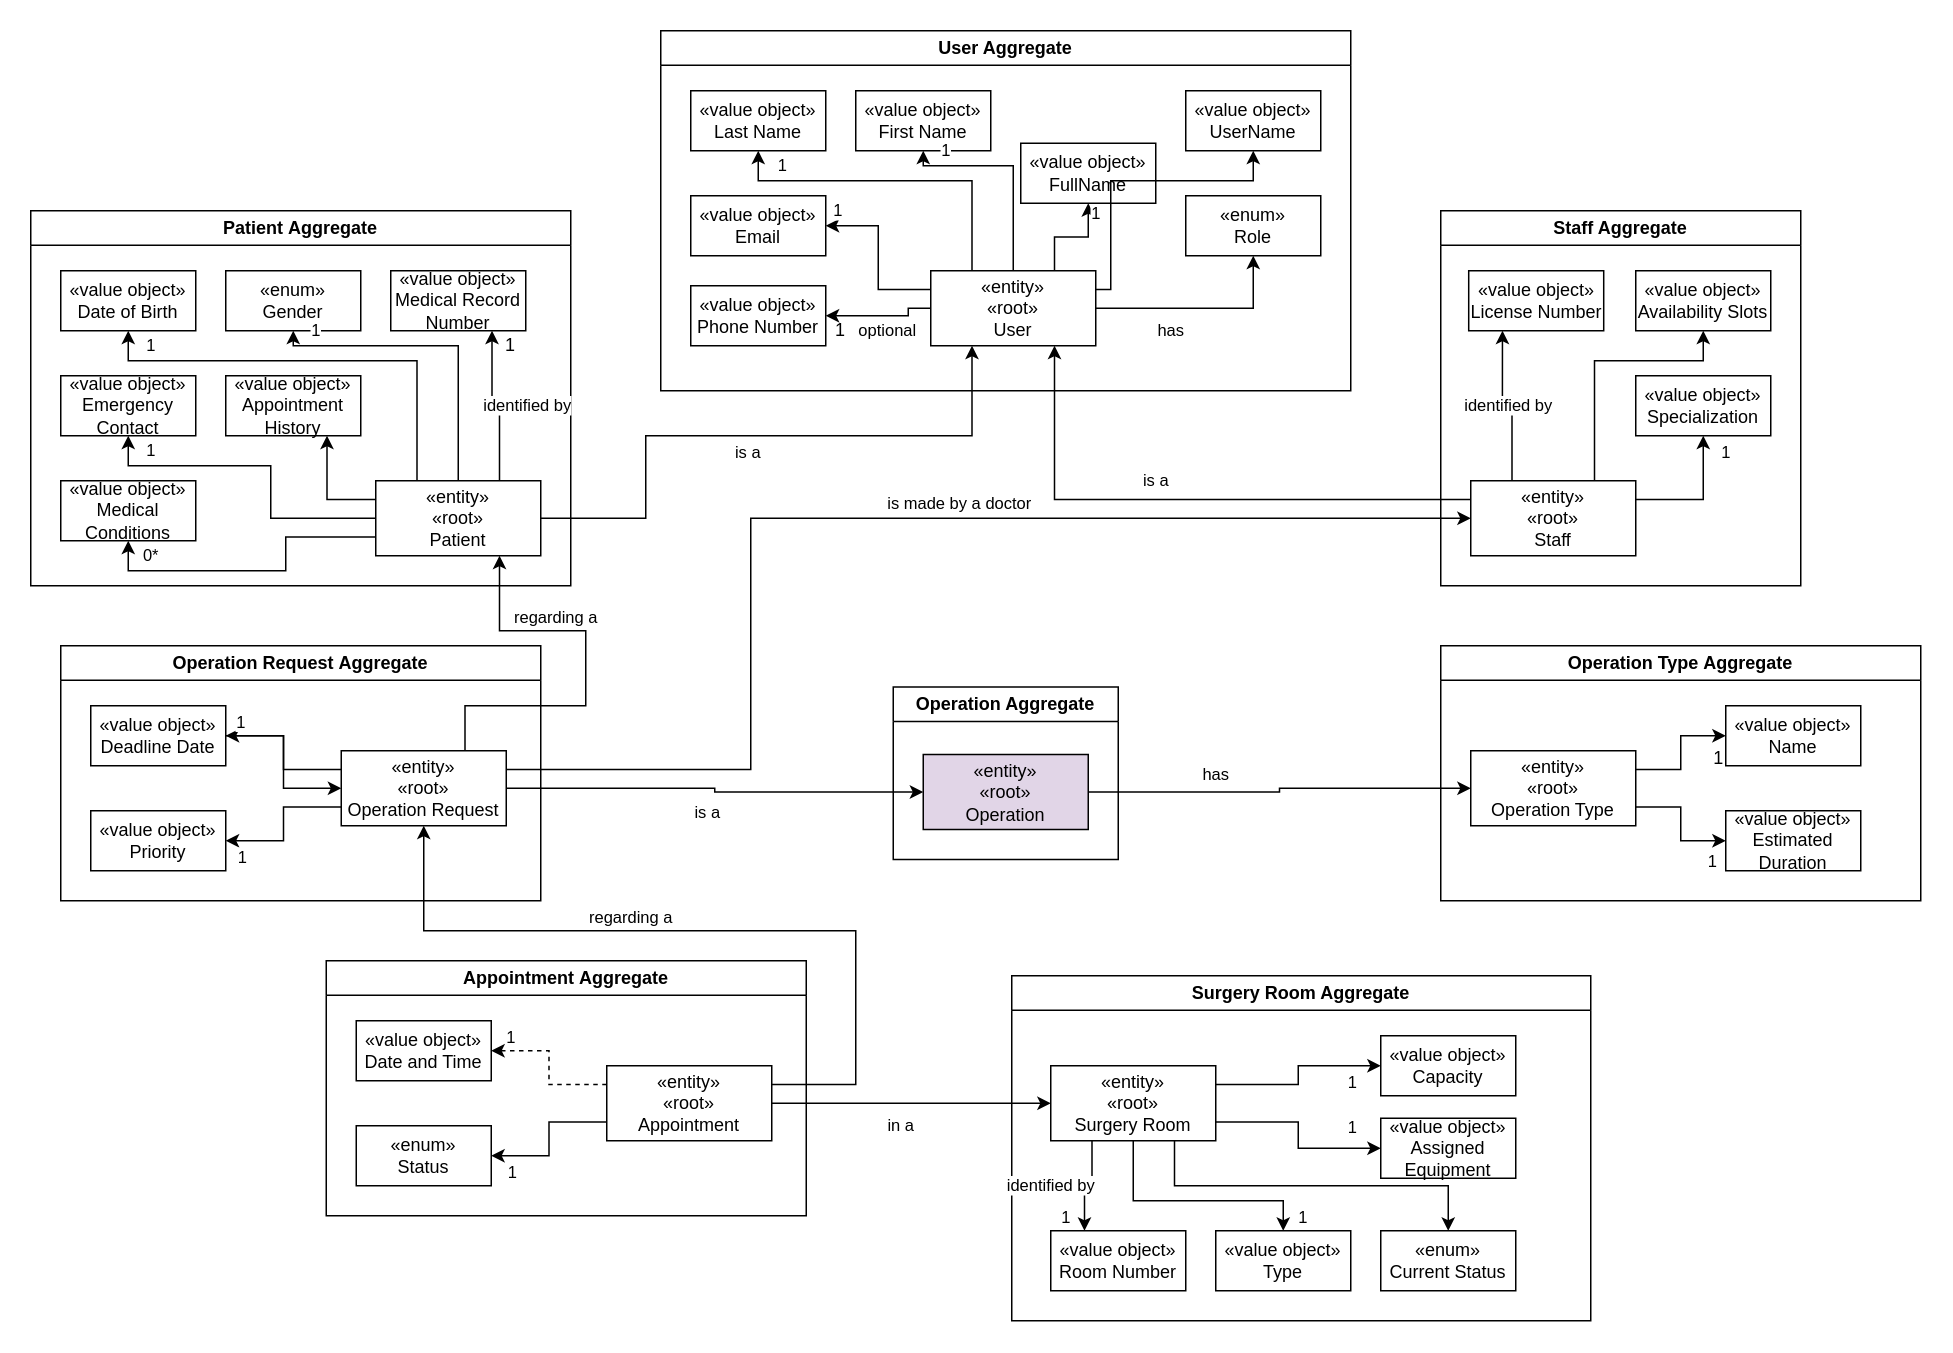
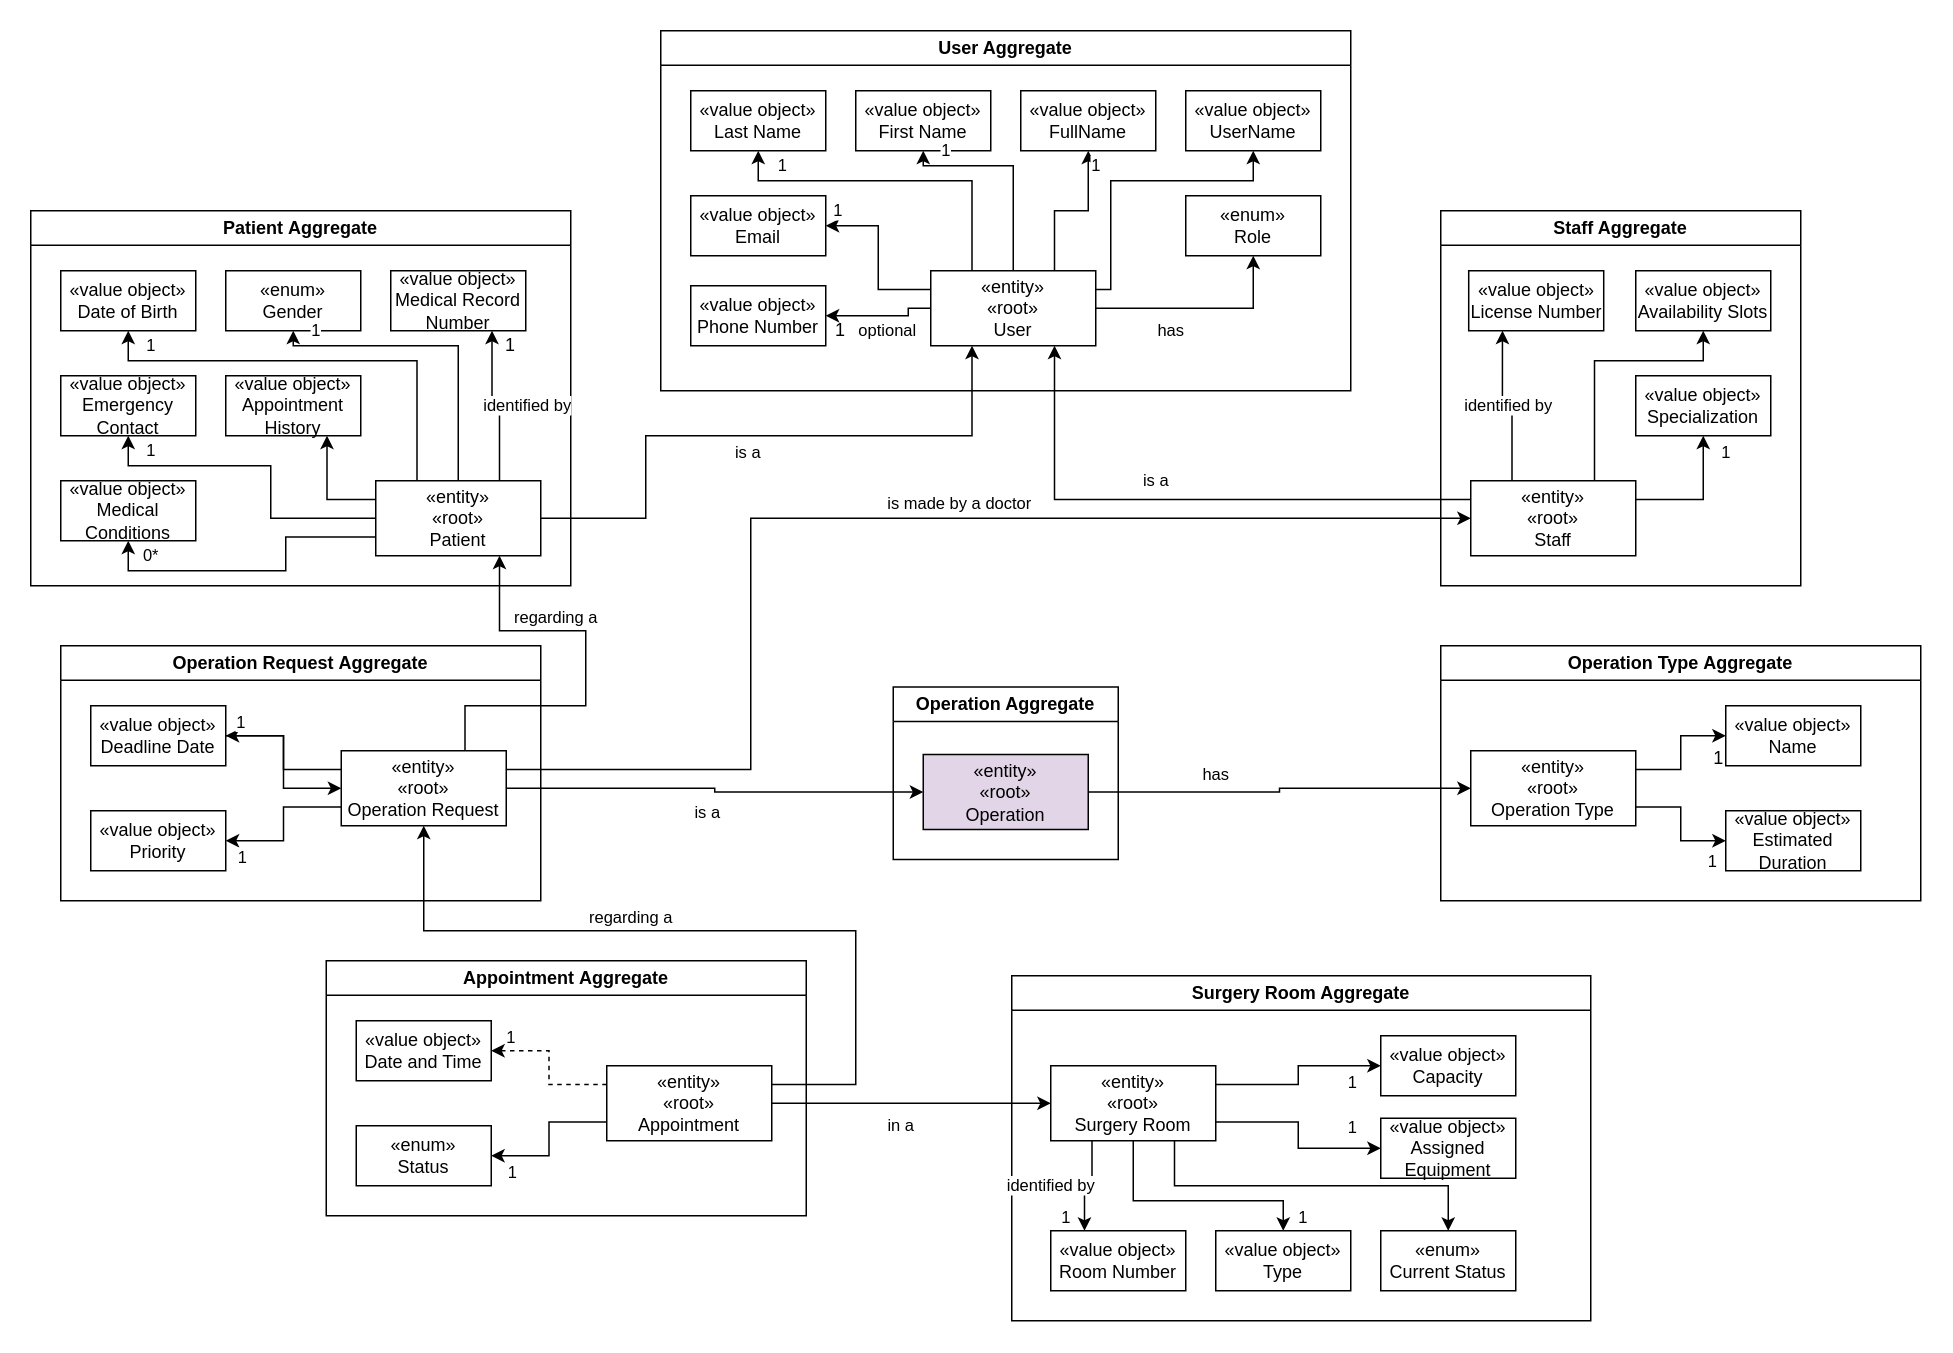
(1088, 173) -> (1088, 121)
